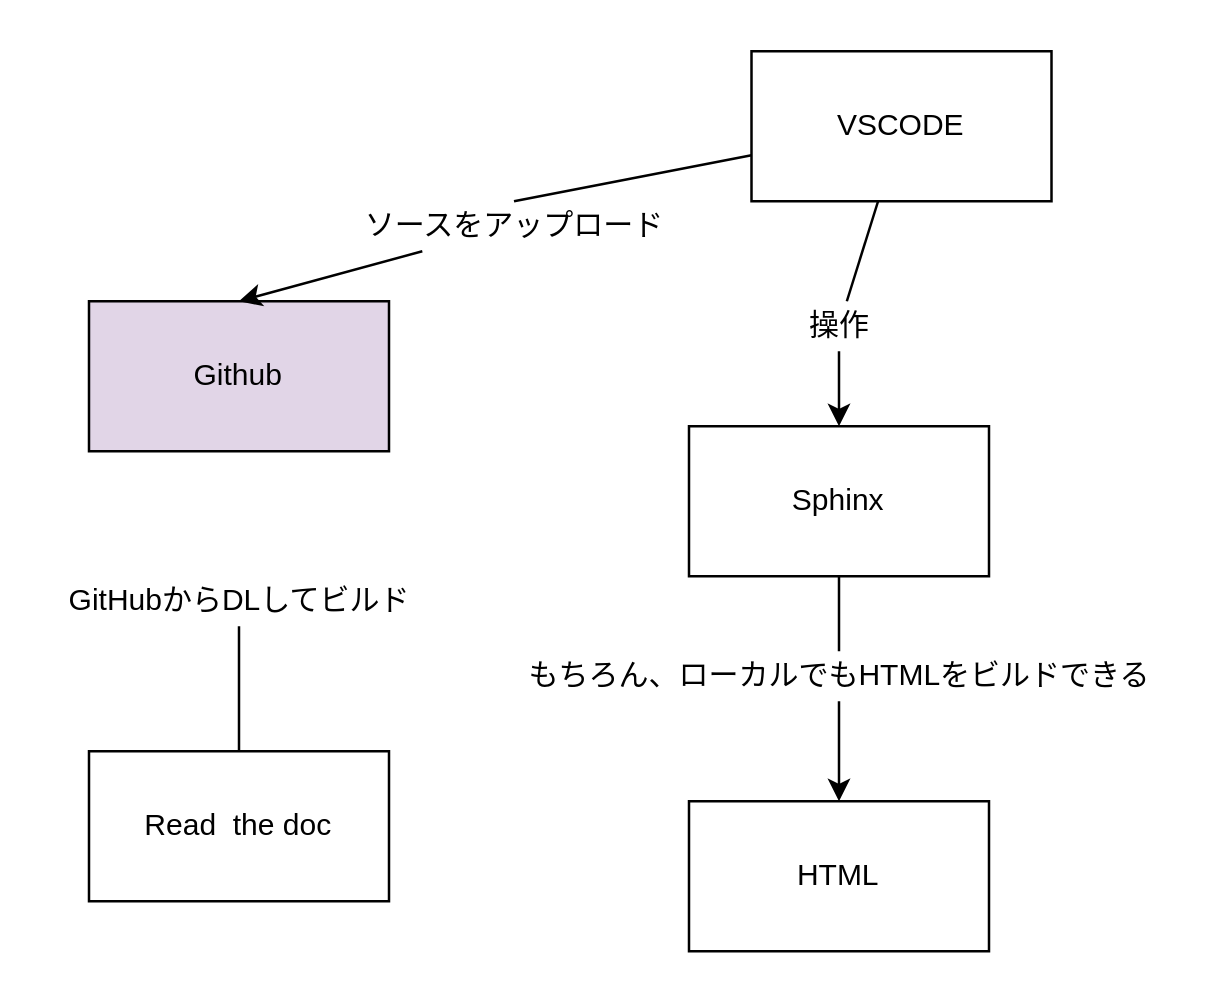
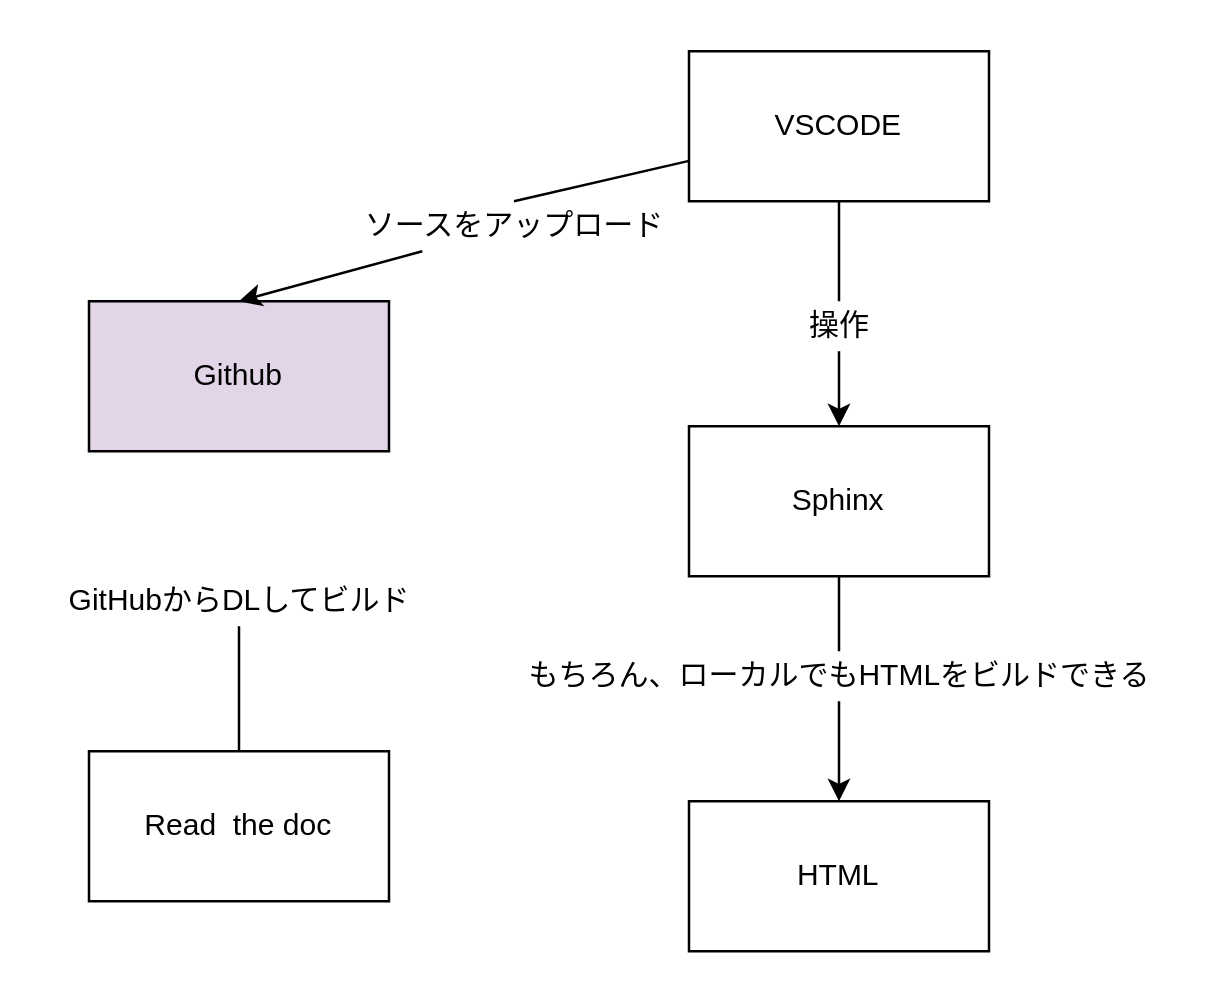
(901, 126) -> (839, 126)
